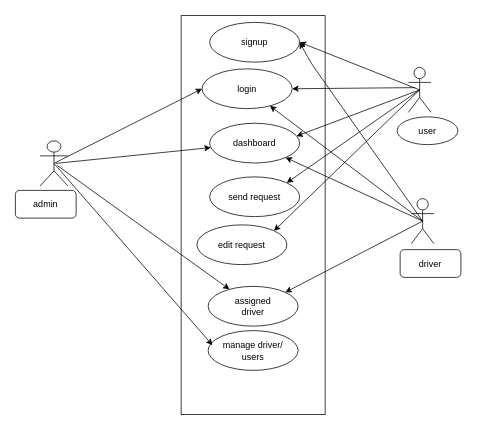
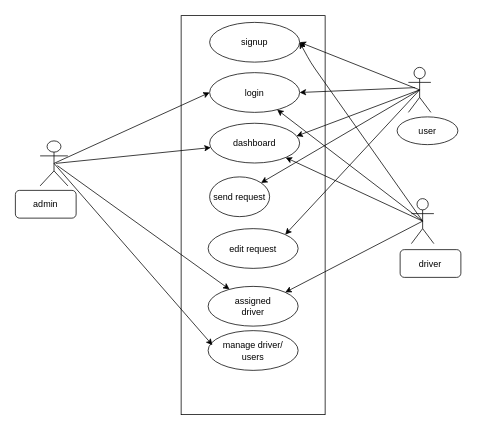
(247, 89) -> (255, 92)
(255, 197) -> (240, 197)
(242, 245) -> (253, 248)
